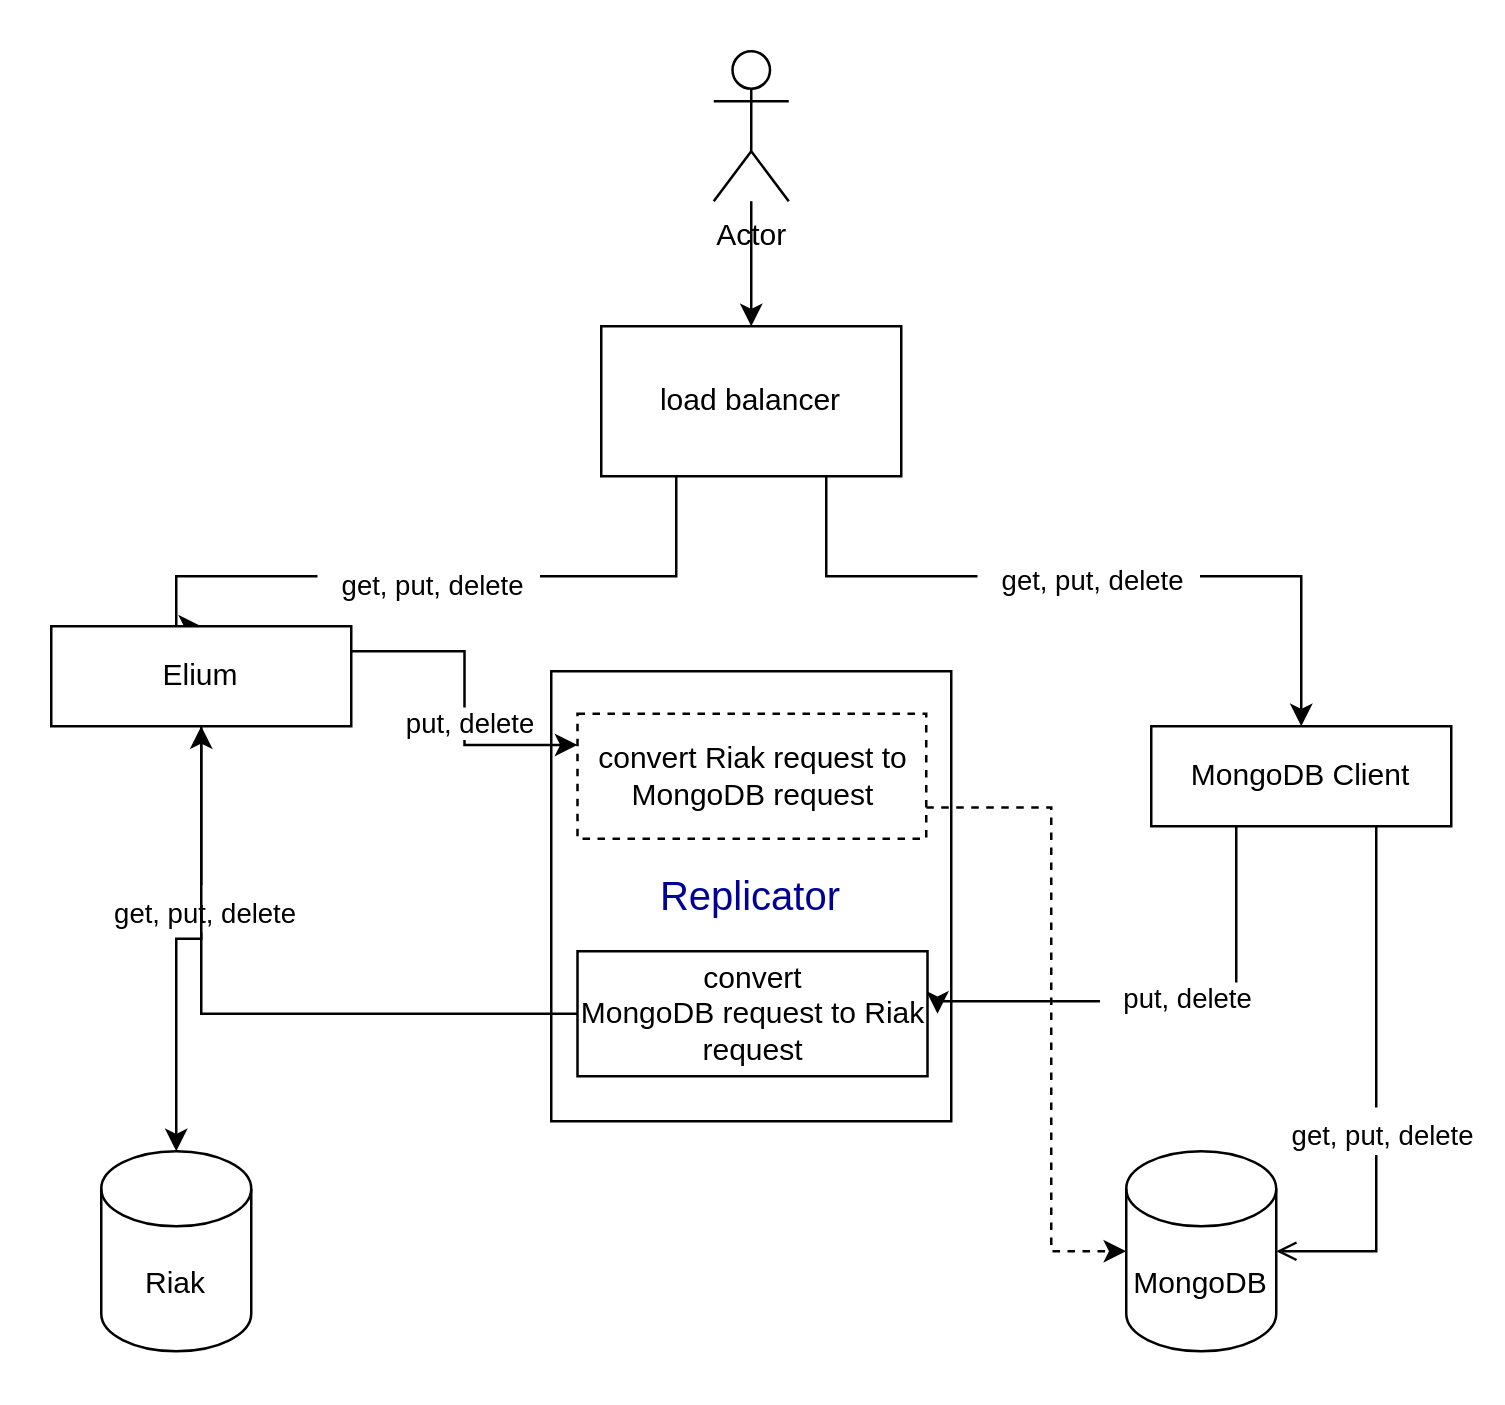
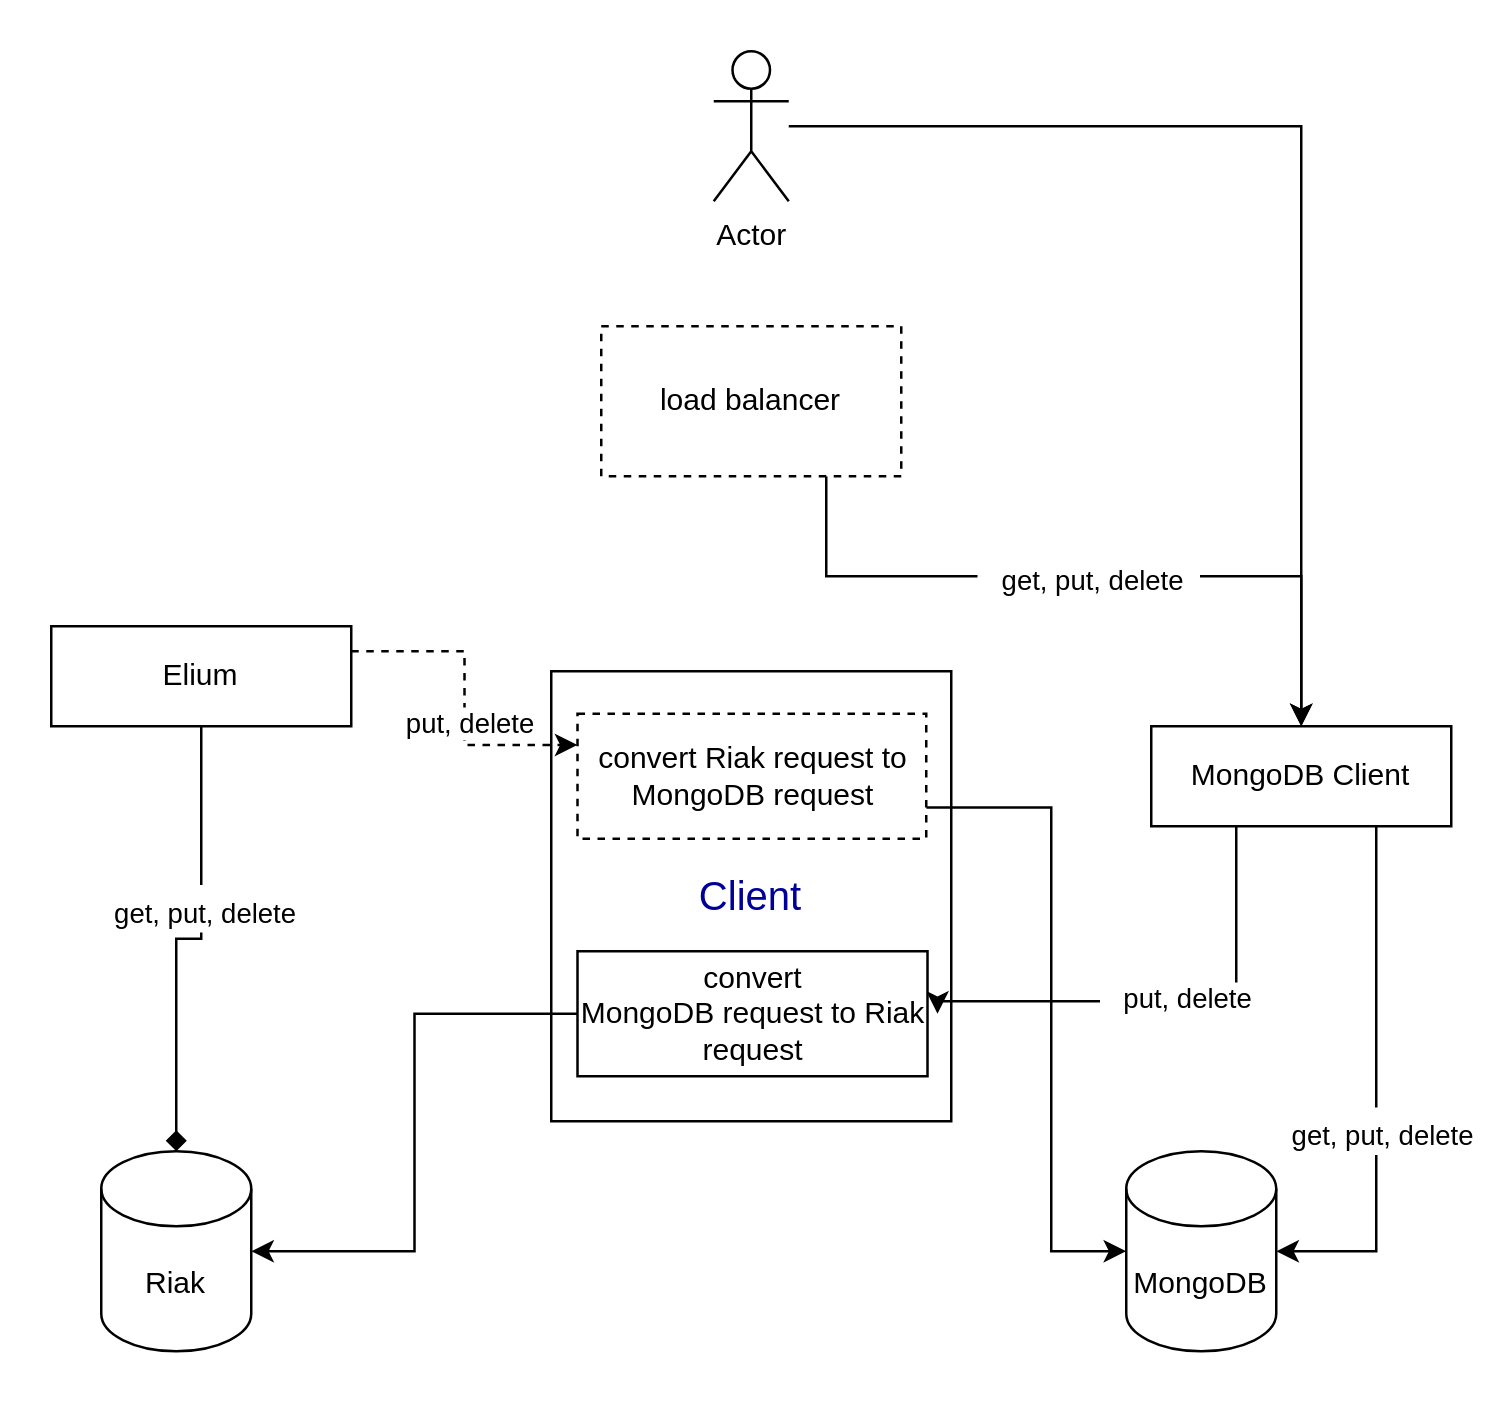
(751, 255) -> (1268, 126)
(751, 401) -> (751, 401)
(657, 576) -> none
(436, 651) -> (436, 651)
(1051, 842) -> (1051, 842)
(751, 896) -> (751, 896)
(273, 1014) -> (415, 1205)
(176, 1132) -> (176, 1131)
(1290, 1251) -> (1294, 1251)
